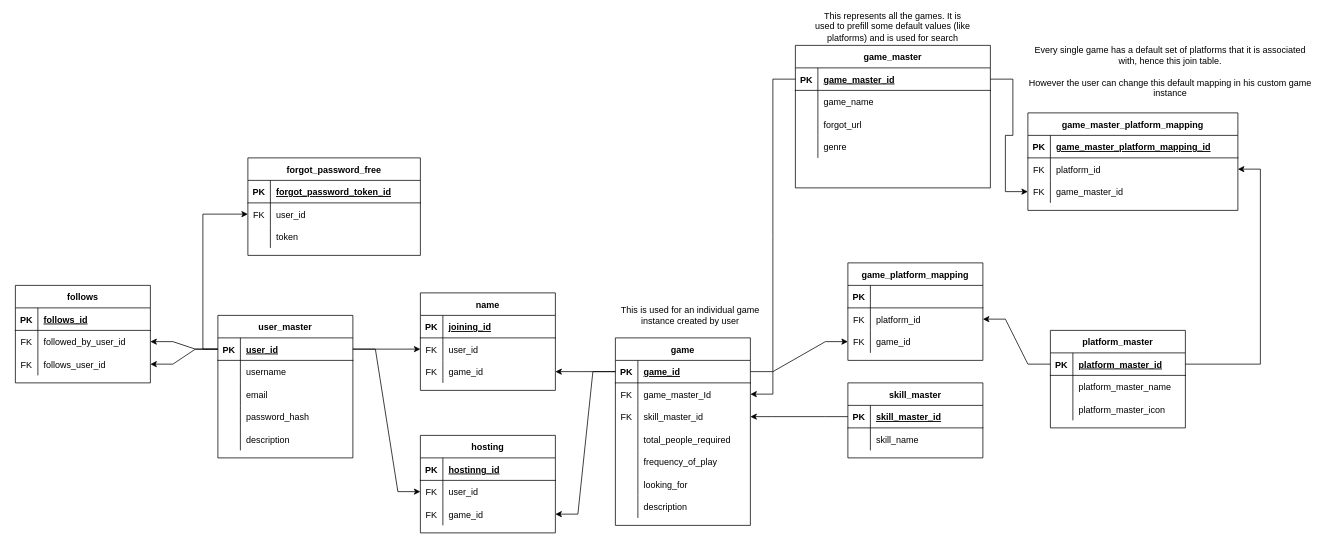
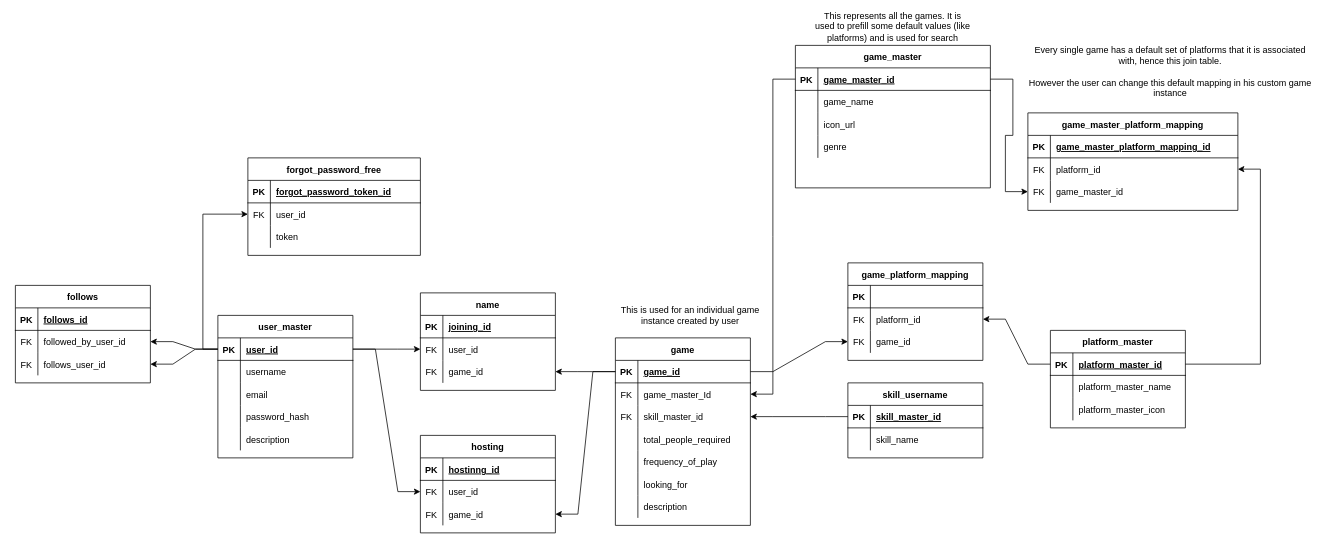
(848, 125) -> (841, 125)
(915, 395) -> (915, 395)
